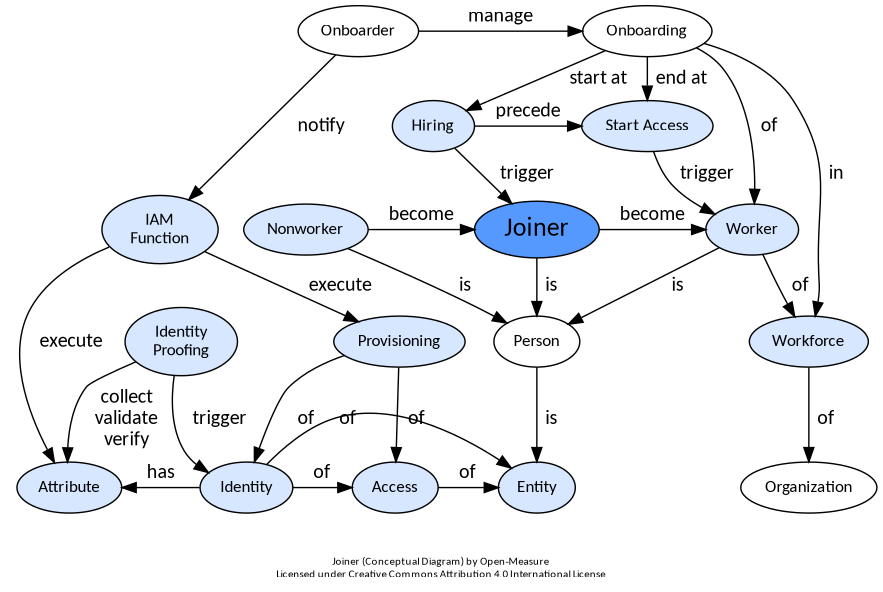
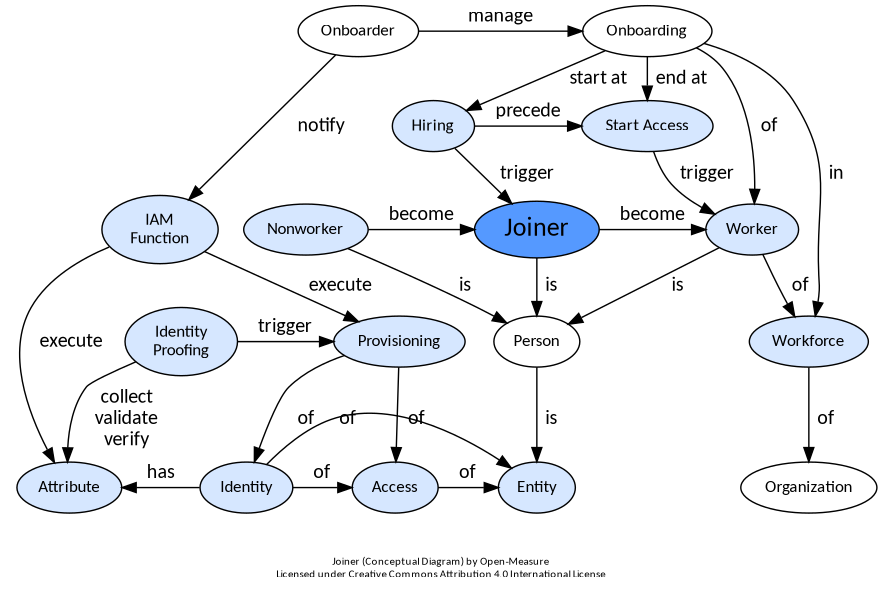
(174, 423) -> (278, 342)
